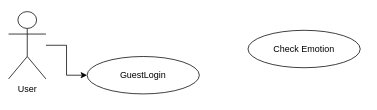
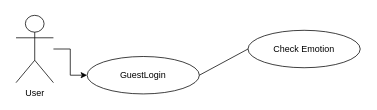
(27, 45) -> (34, 49)
none -> (223, 62)
